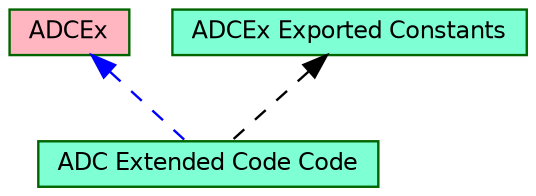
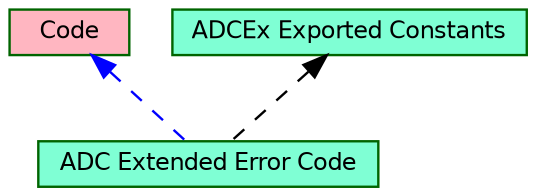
(69, 32) -> (69, 32)
(208, 164) -> (208, 164)
